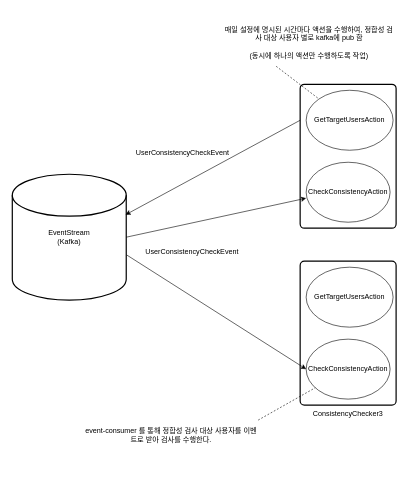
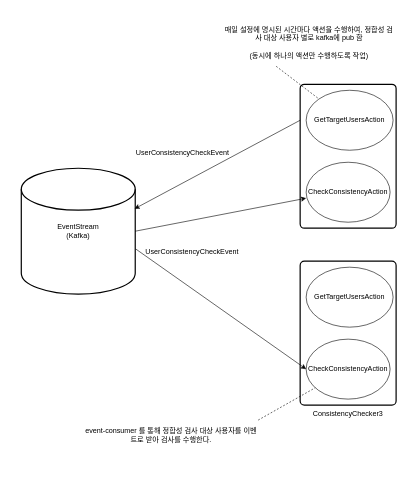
(69, 237) -> (78, 231)
